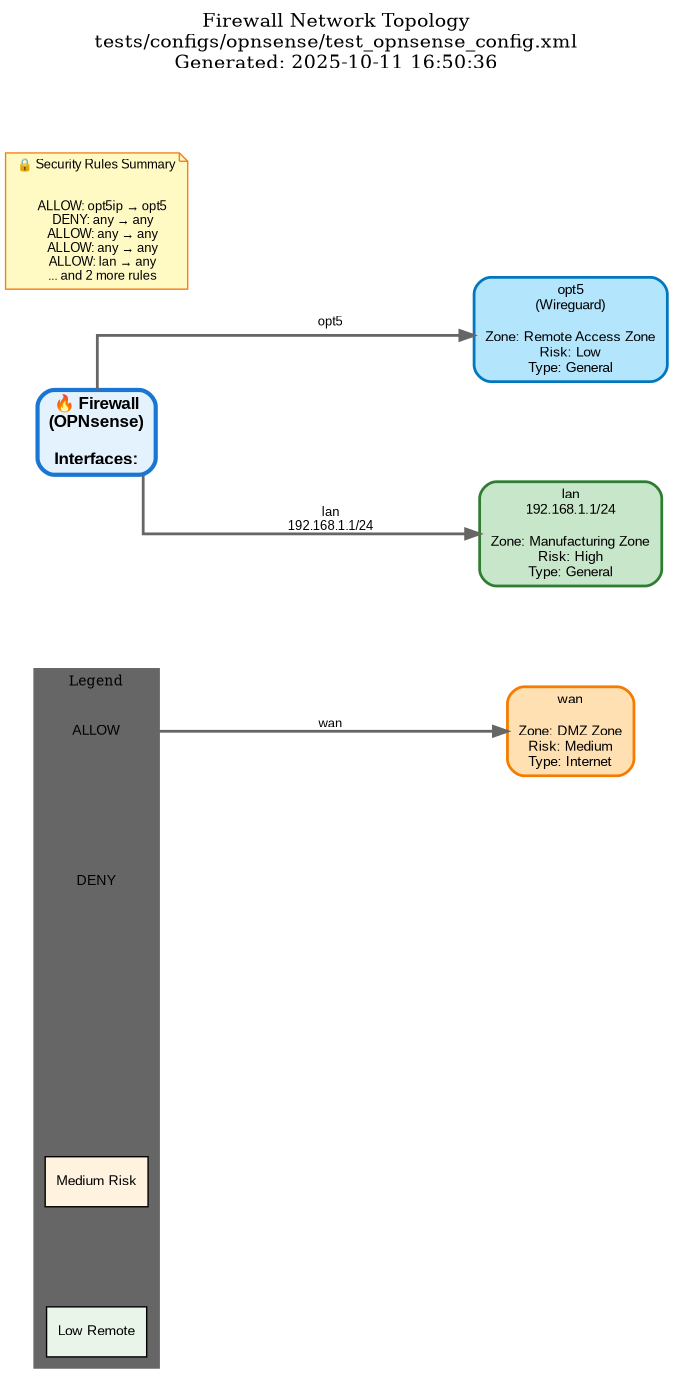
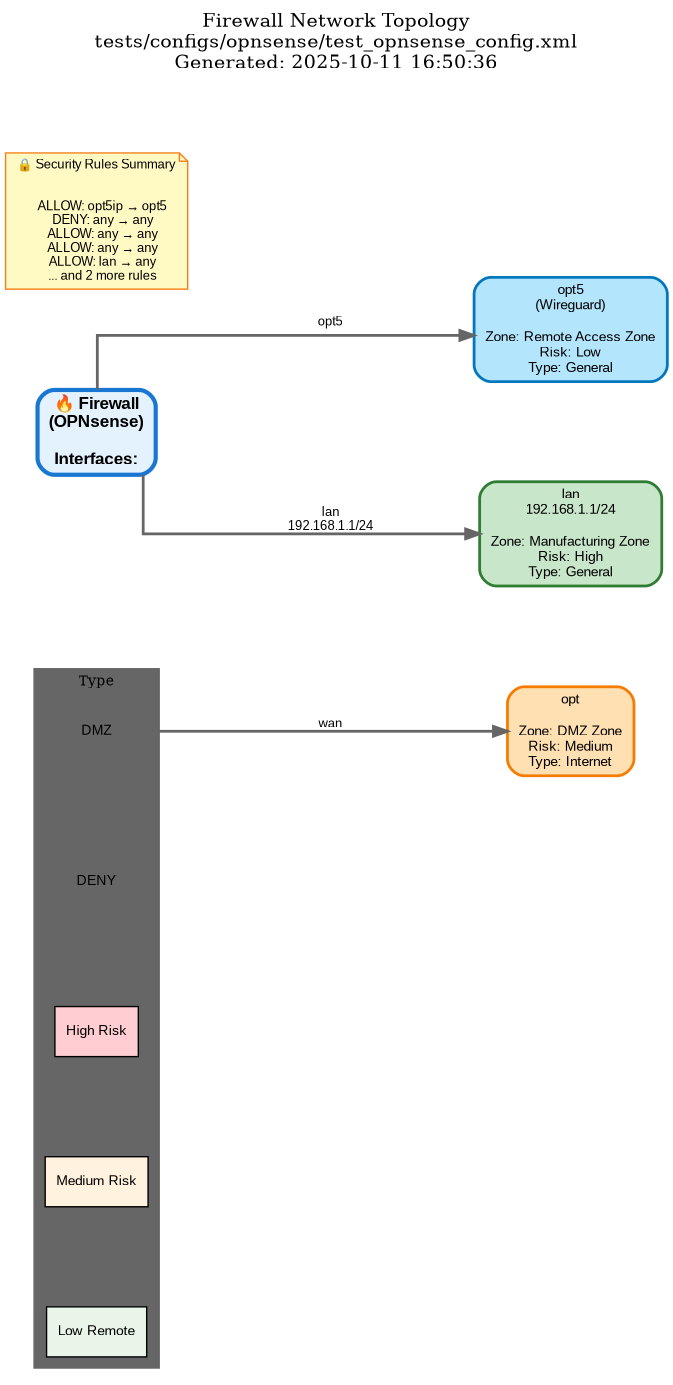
(97, 682) -> (97, 682)
(97, 731) -> (97, 731)
(571, 731) -> (571, 731)
none -> (97, 1032)
